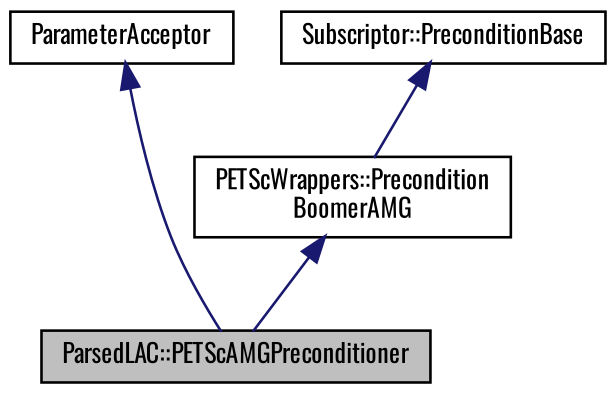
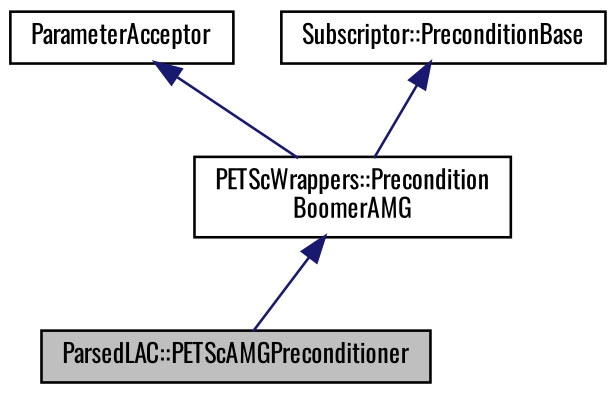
(163, 215) -> (238, 118)
